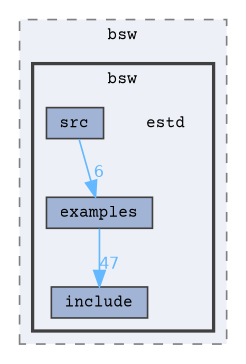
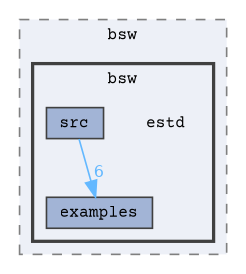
(99, 302) -> none
